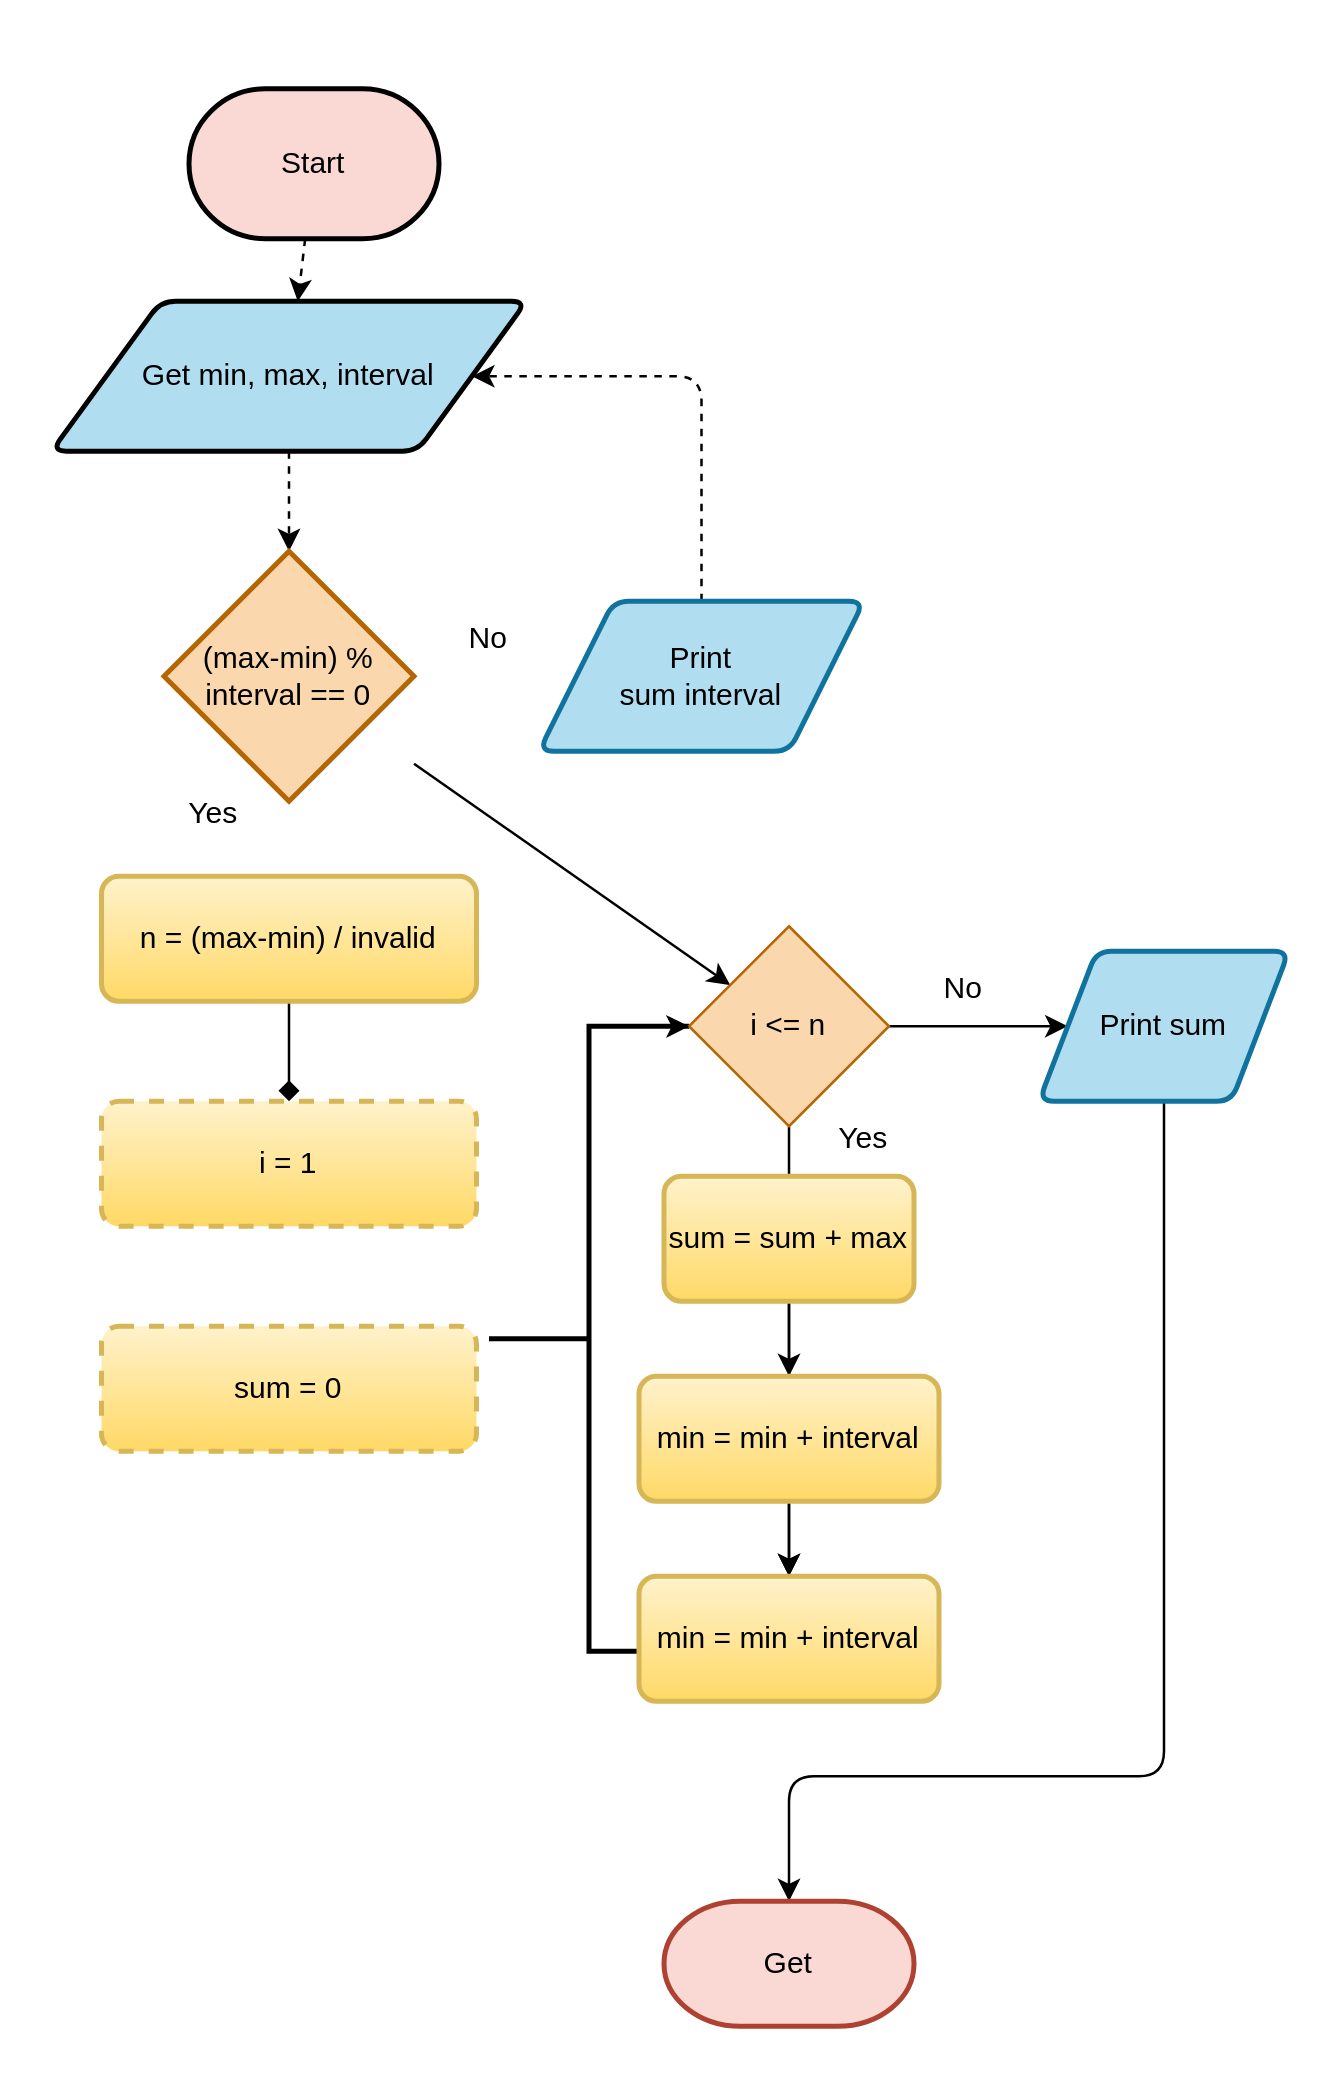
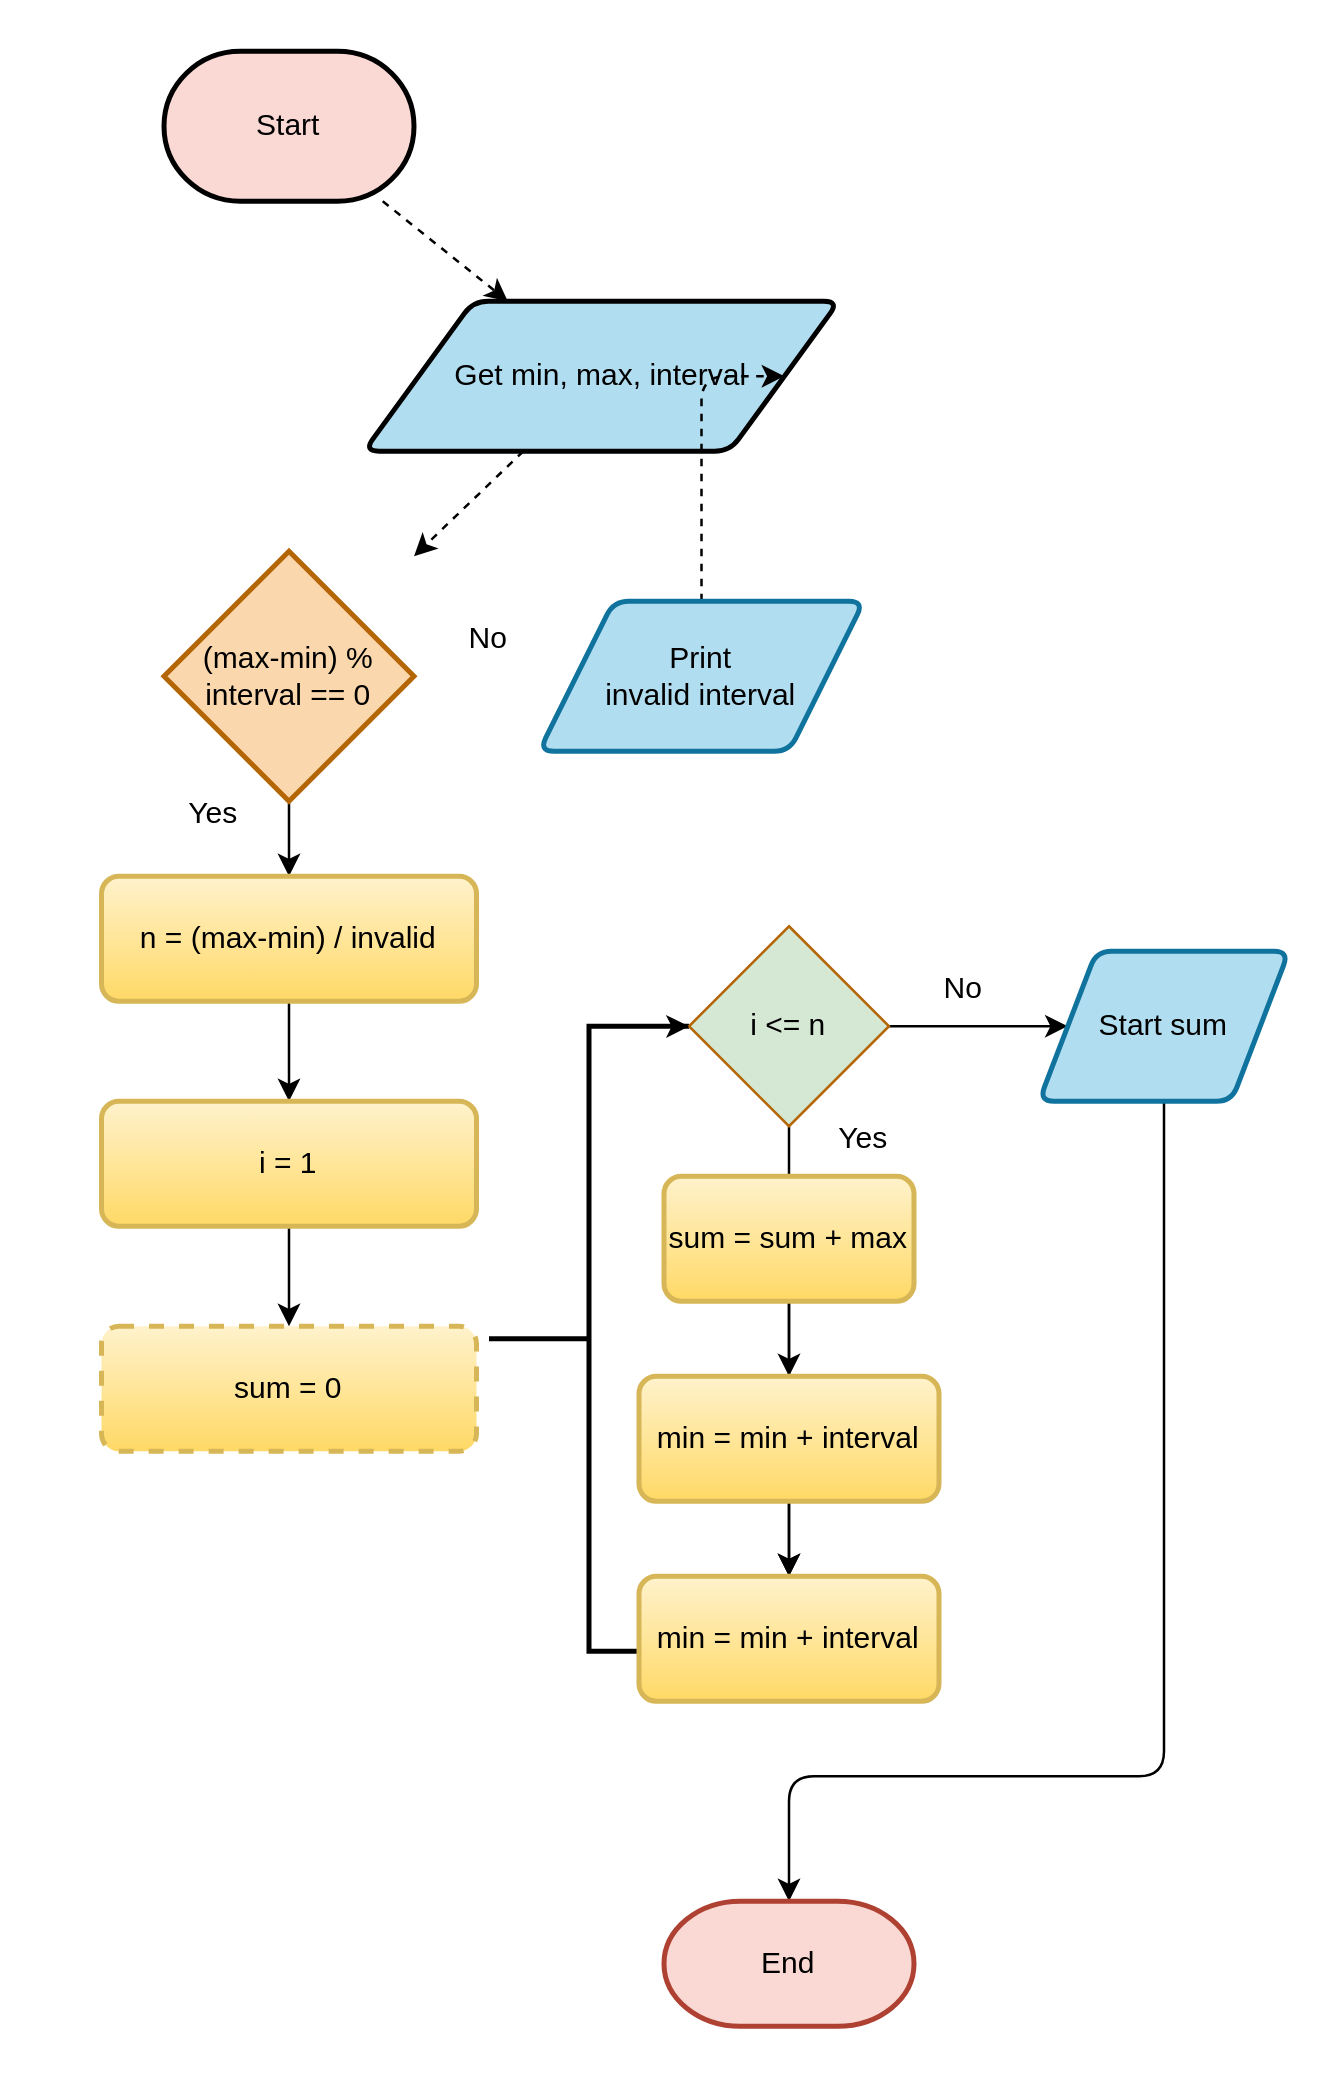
(314, 164) -> (289, 126)
(289, 376) -> (601, 376)
(701, 676) -> (701, 676)
(565, 870) -> (289, 831)
(789, 1026) -> (789, 1026)
(1164, 1026) -> (1164, 1026)
(289, 1081) -> (289, 1082)
(289, 1164) -> (289, 1164)
none -> (289, 1268)
(789, 1964) -> (789, 1964)
